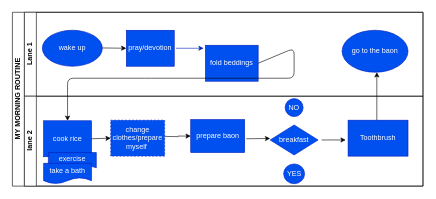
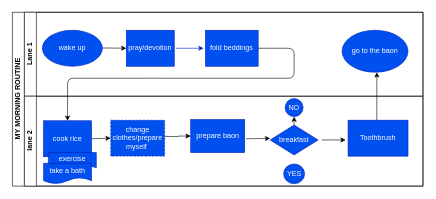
(232, 63) -> (232, 48)
none -> (294, 122)
